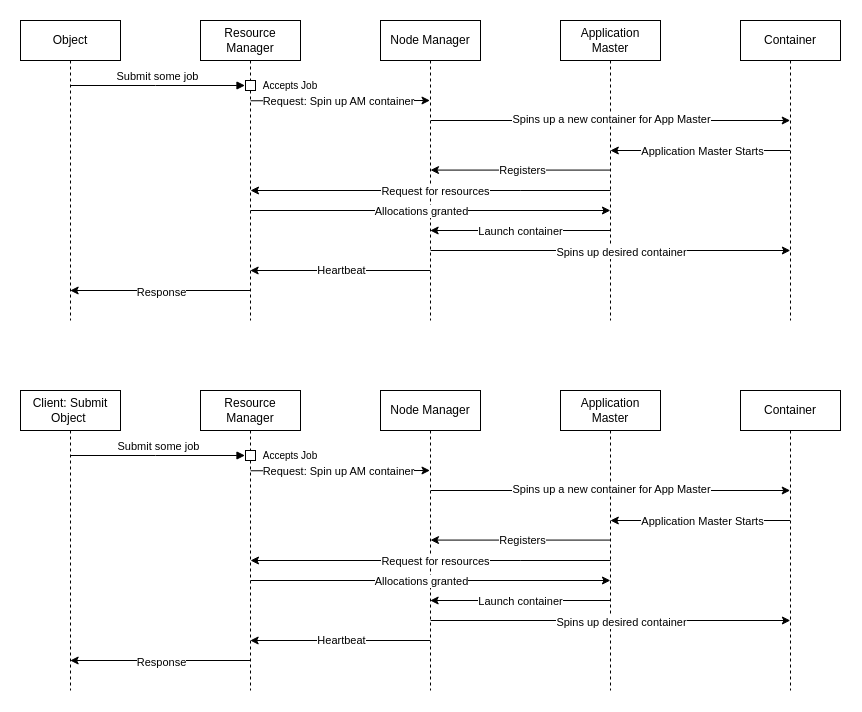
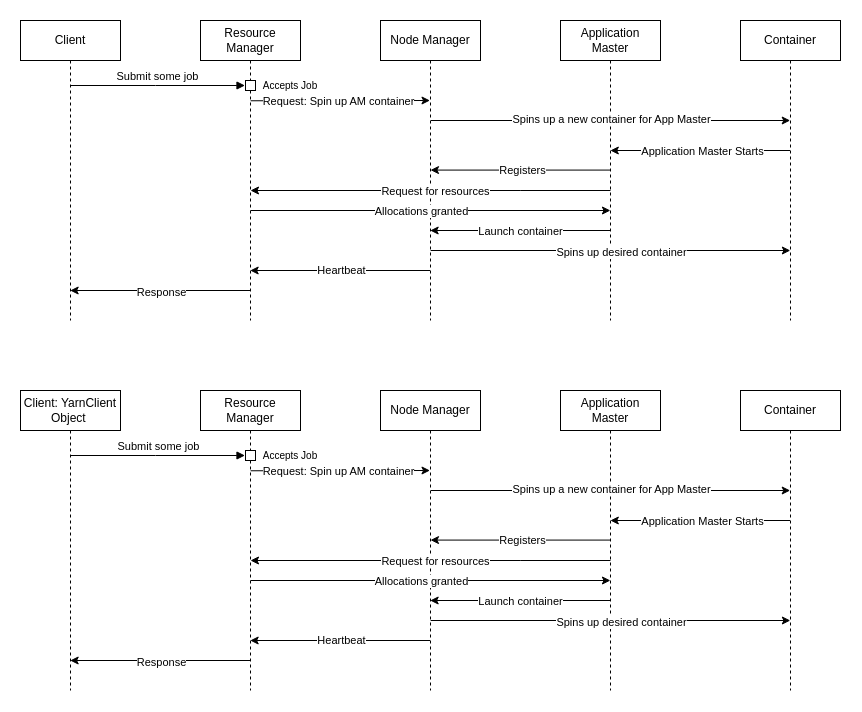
(71, 41) -> (71, 41)
(71, 411) -> (71, 411)
